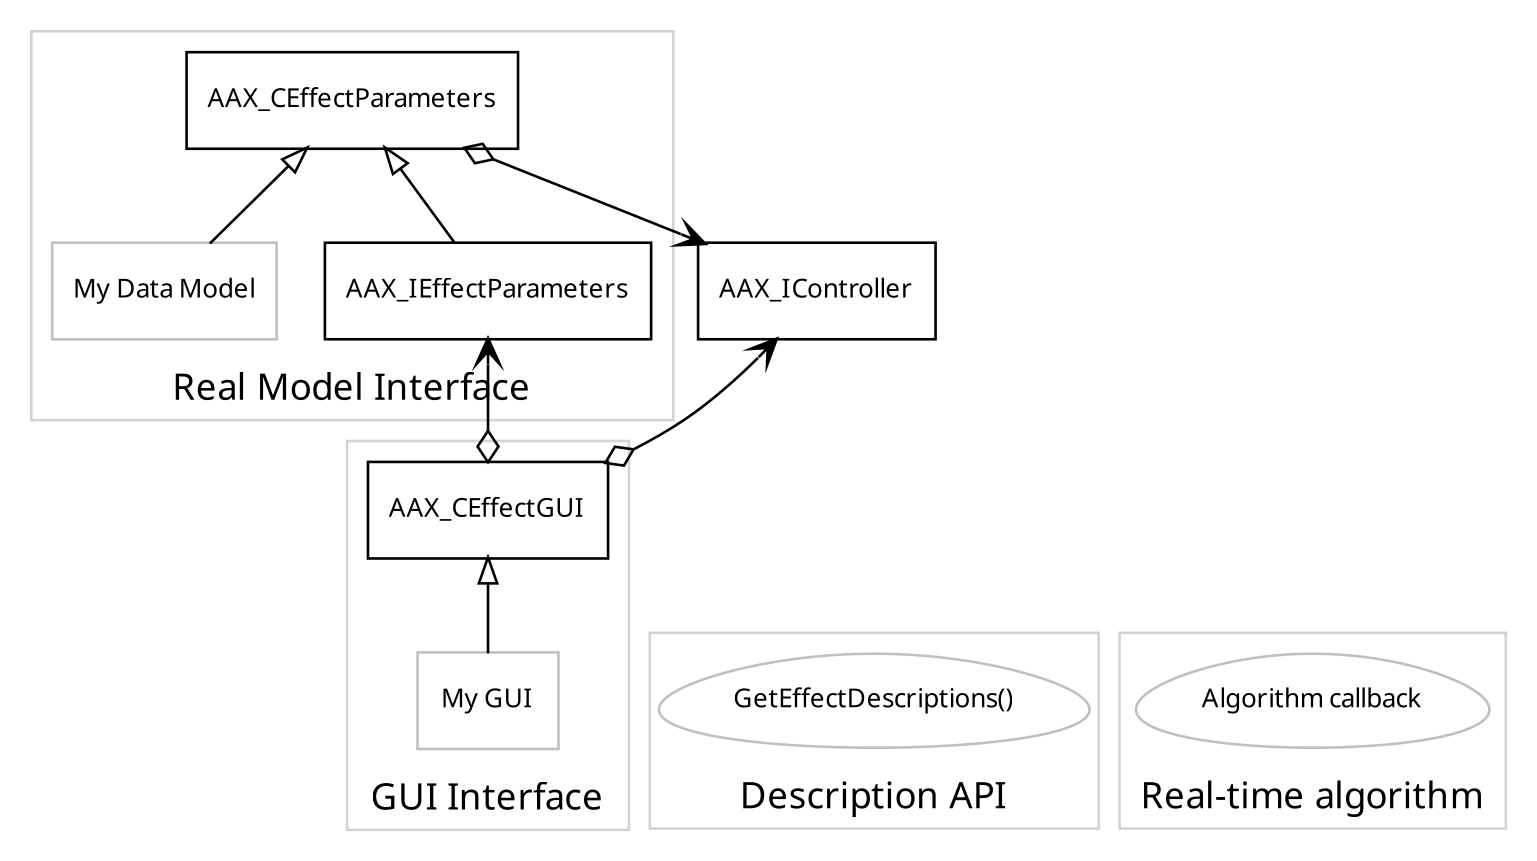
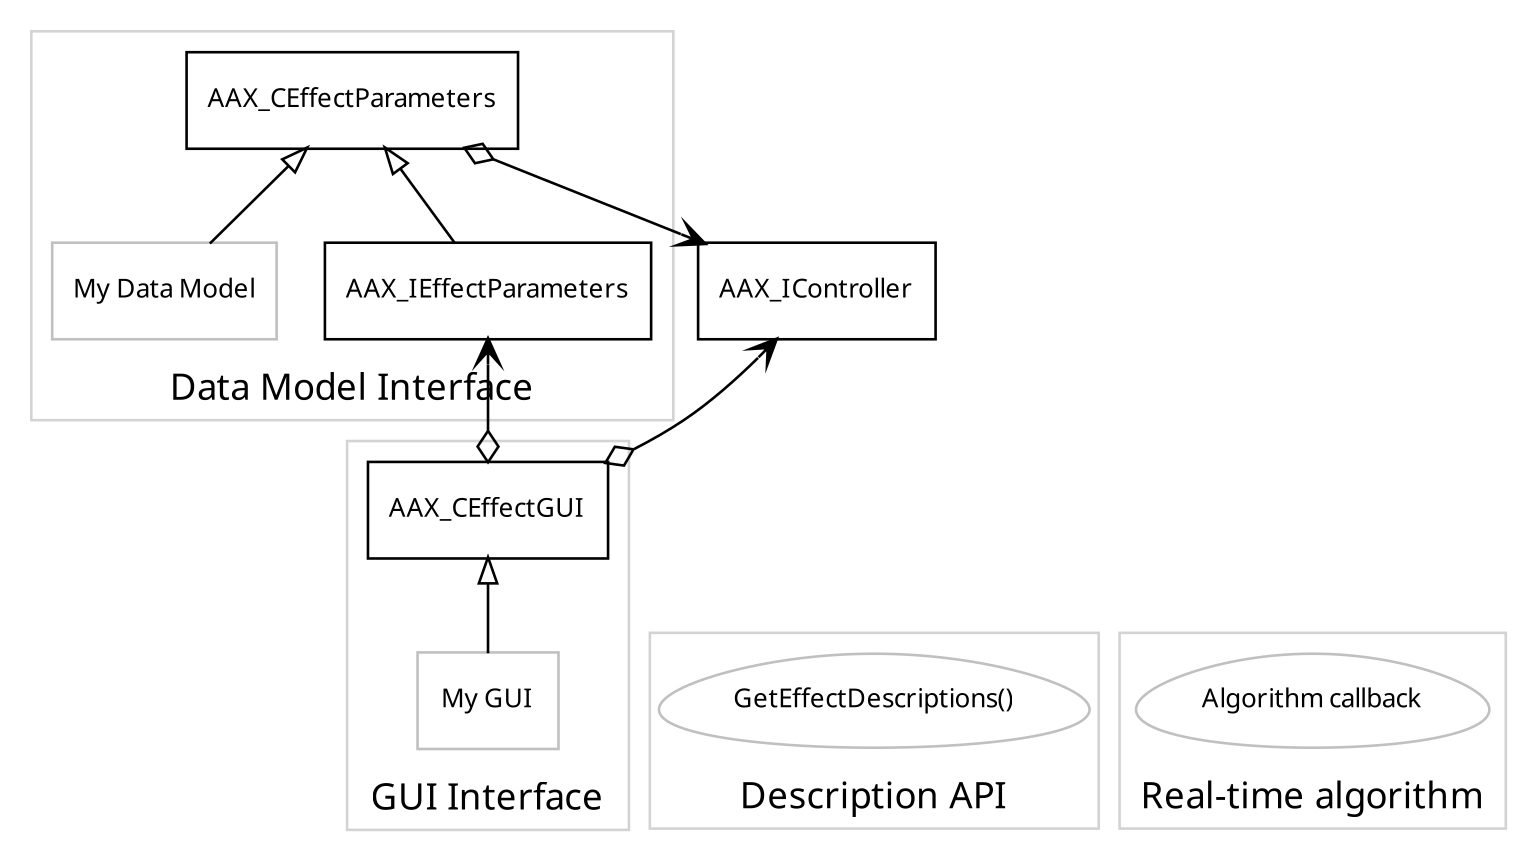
(352, 390) -> (352, 390)
